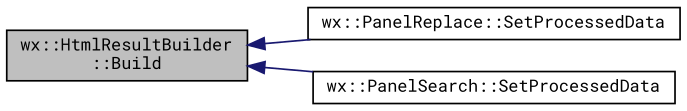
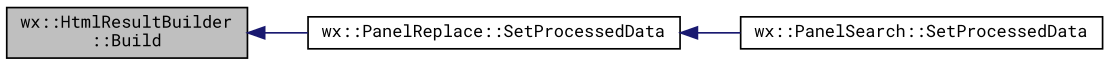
(289, 70) -> (719, 33)
